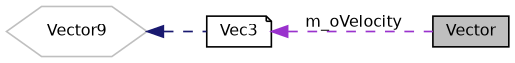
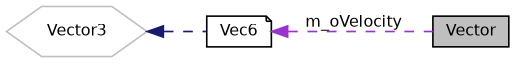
(77, 31) -> (77, 31)
(239, 31) -> (239, 31)
